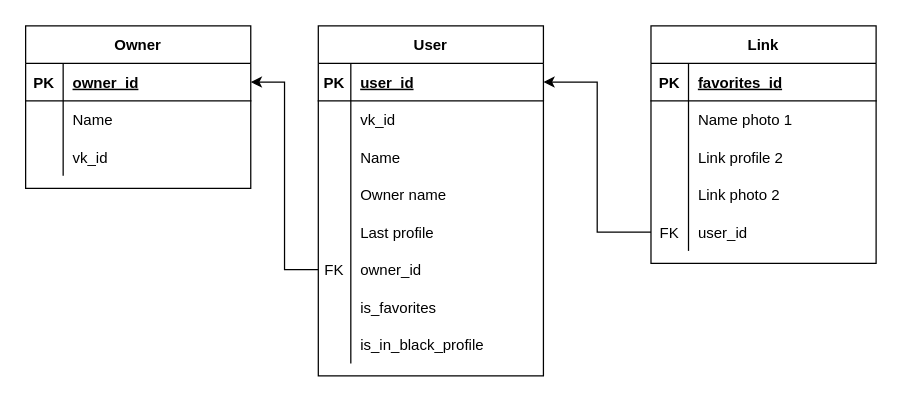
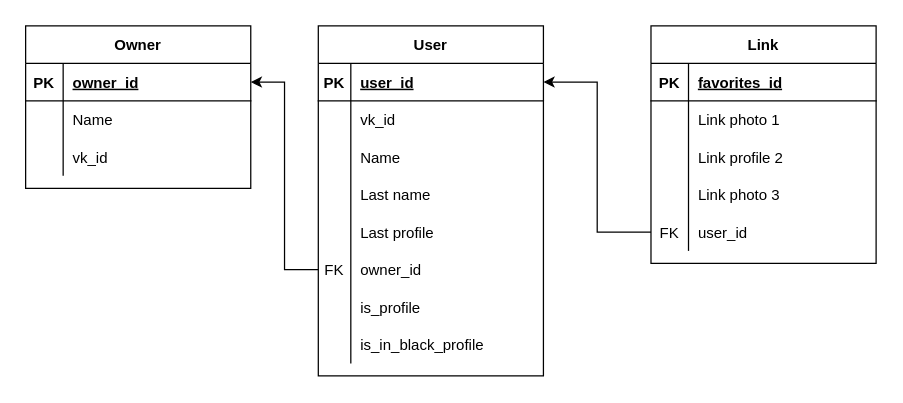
(744, 120) -> (742, 120)
(400, 195) -> (396, 195)
(742, 195) -> (742, 195)
(407, 308) -> (396, 308)
